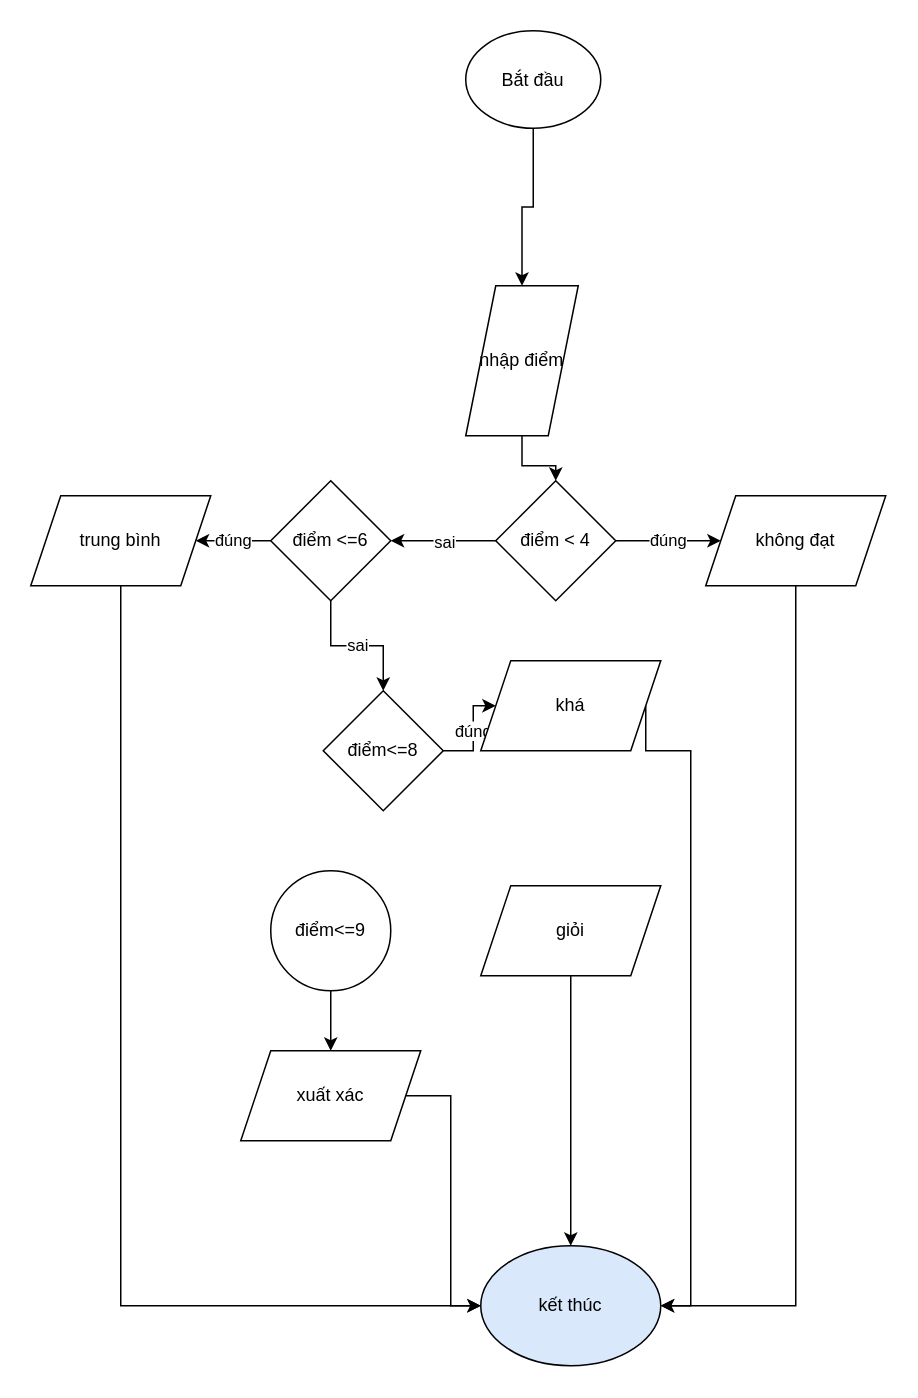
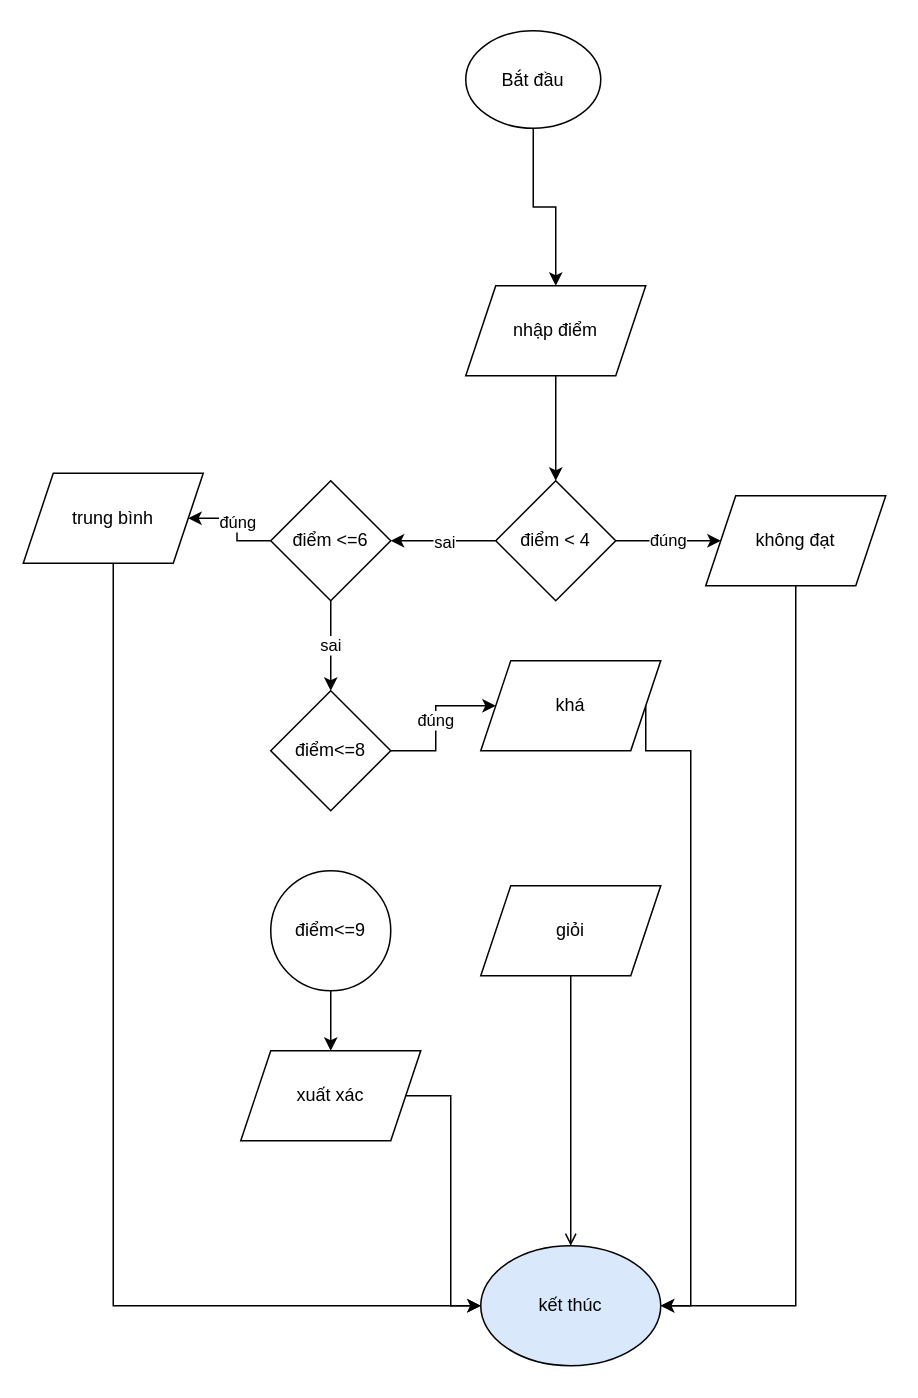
(522, 361) -> (556, 331)
(121, 541) -> (113, 518)
(383, 751) -> (331, 751)
(571, 1234) -> (571, 1236)
